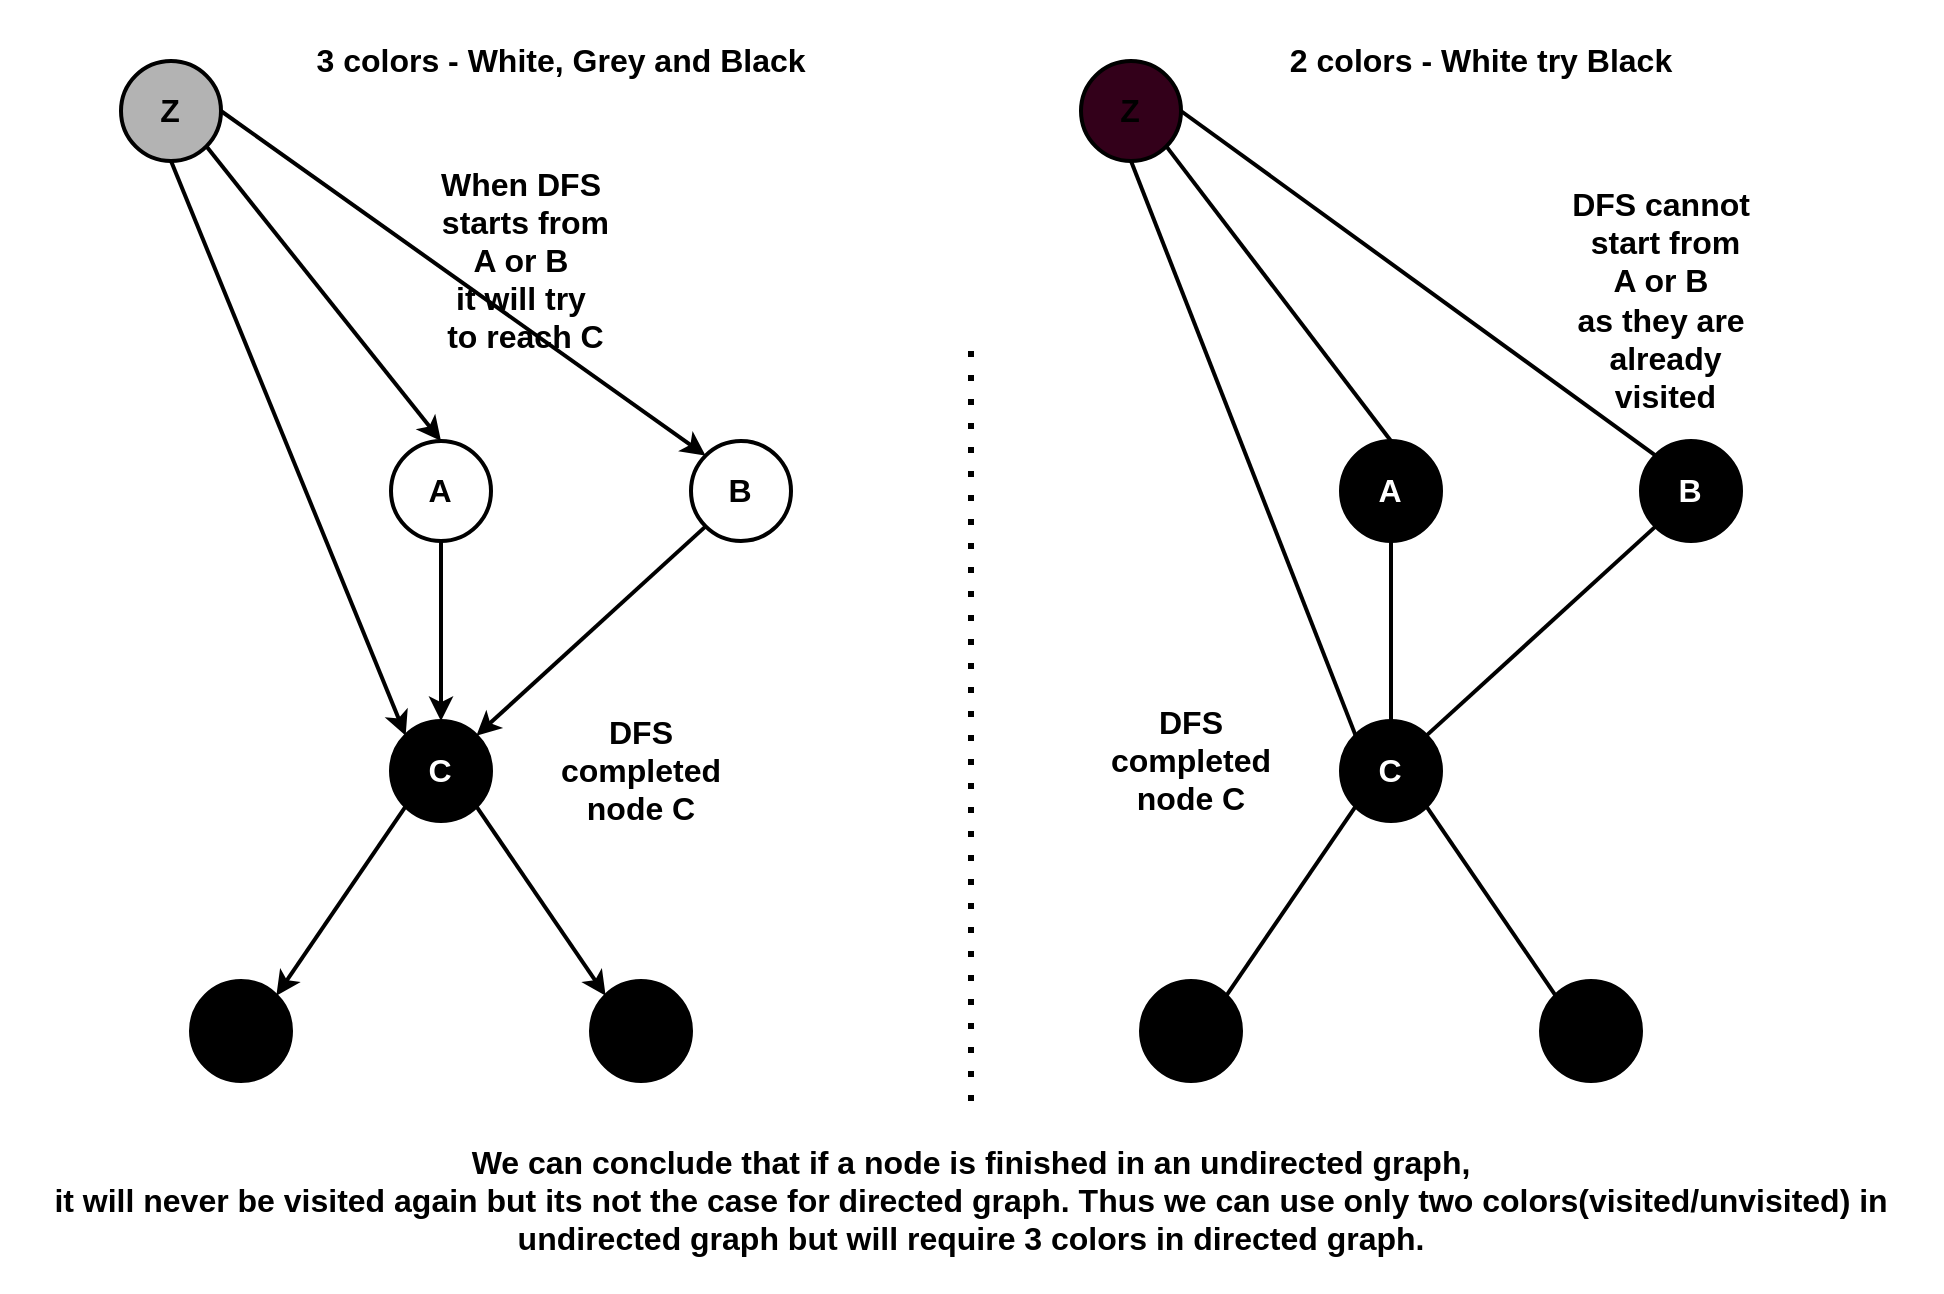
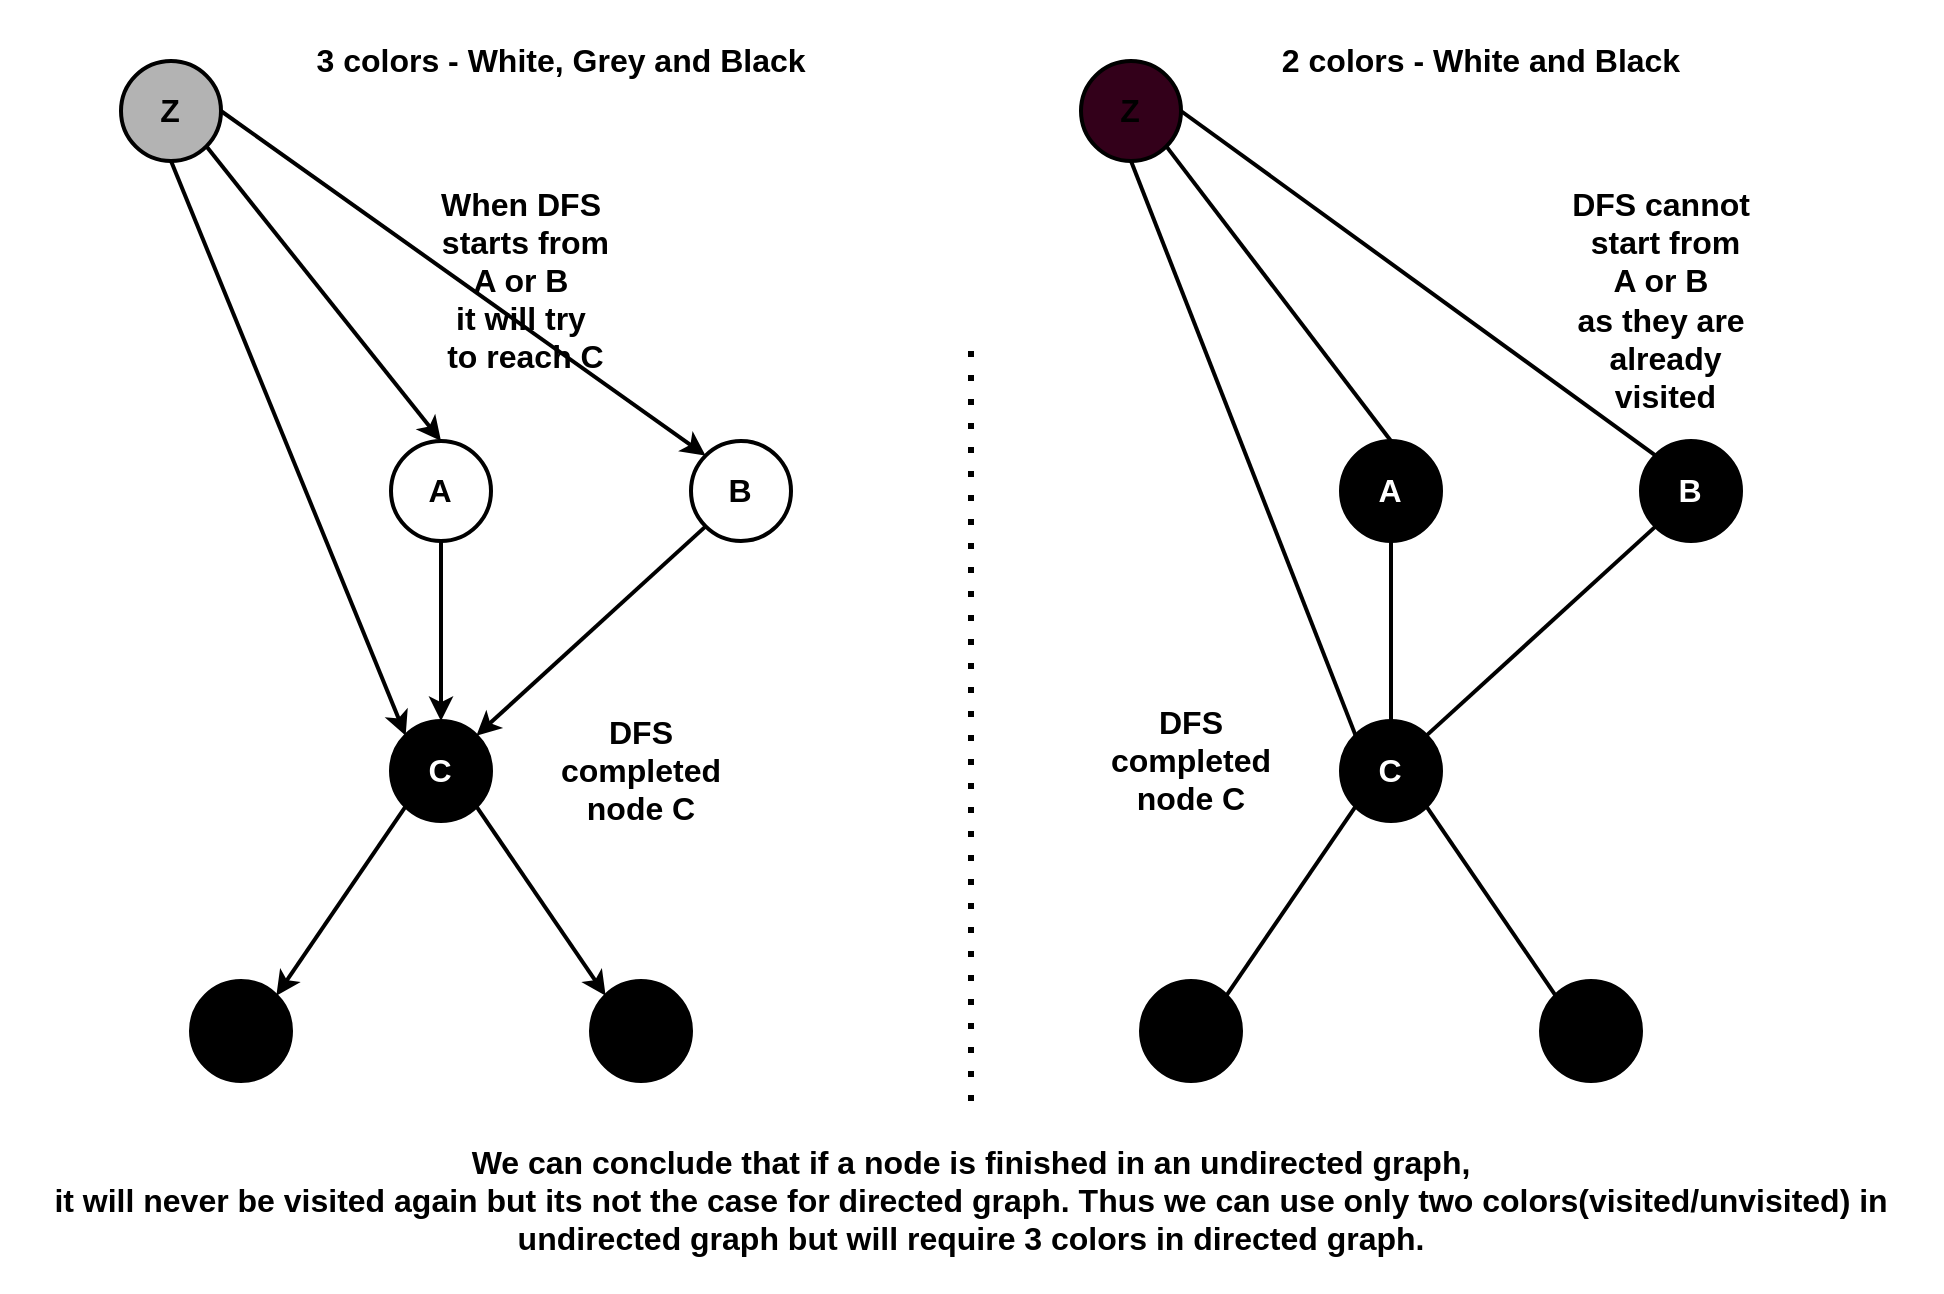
(1482, 61) -> (1482, 61)
(521, 261) -> (521, 281)
